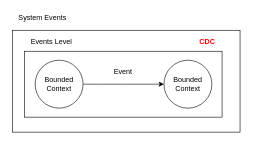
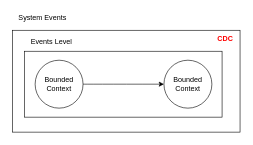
(207, 42) -> (225, 39)
(123, 72) -> none
